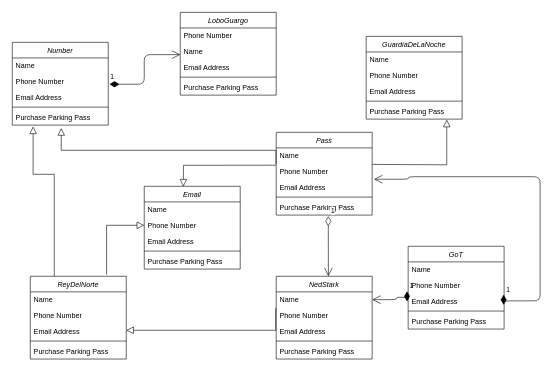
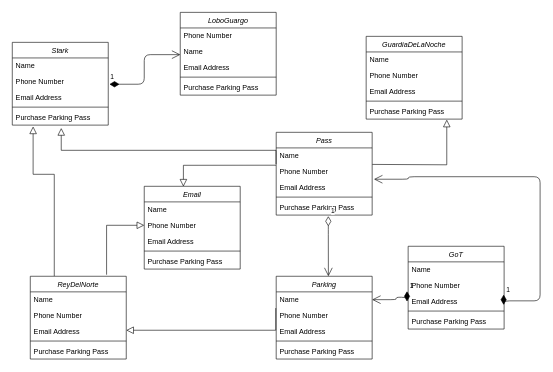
(60, 50) -> (60, 50)
(324, 284) -> (324, 284)
